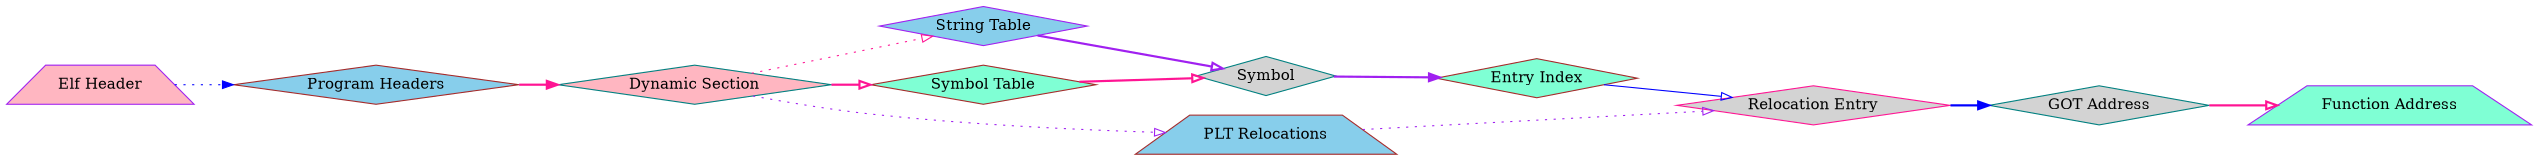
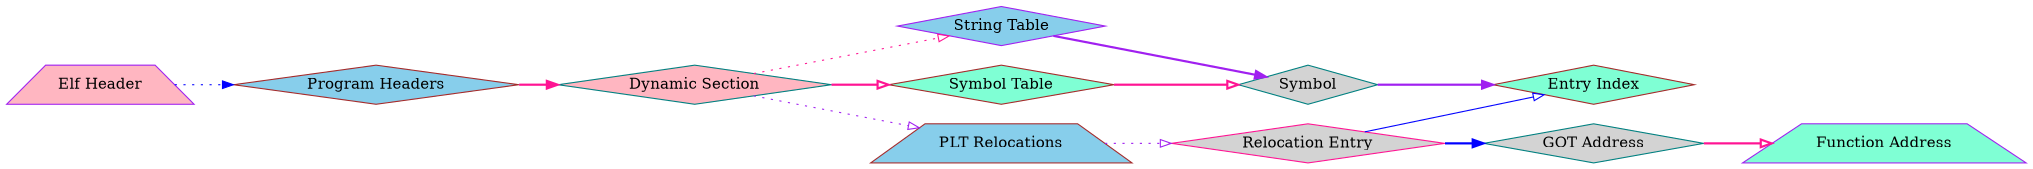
(1125, 51) -> (1154, 55)
(1662, 91) -> (1449, 114)
